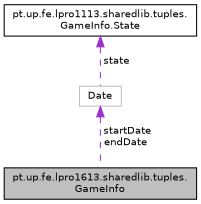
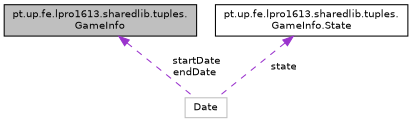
(100, 20) -> (312, 20)
(100, 142) -> (161, 70)
